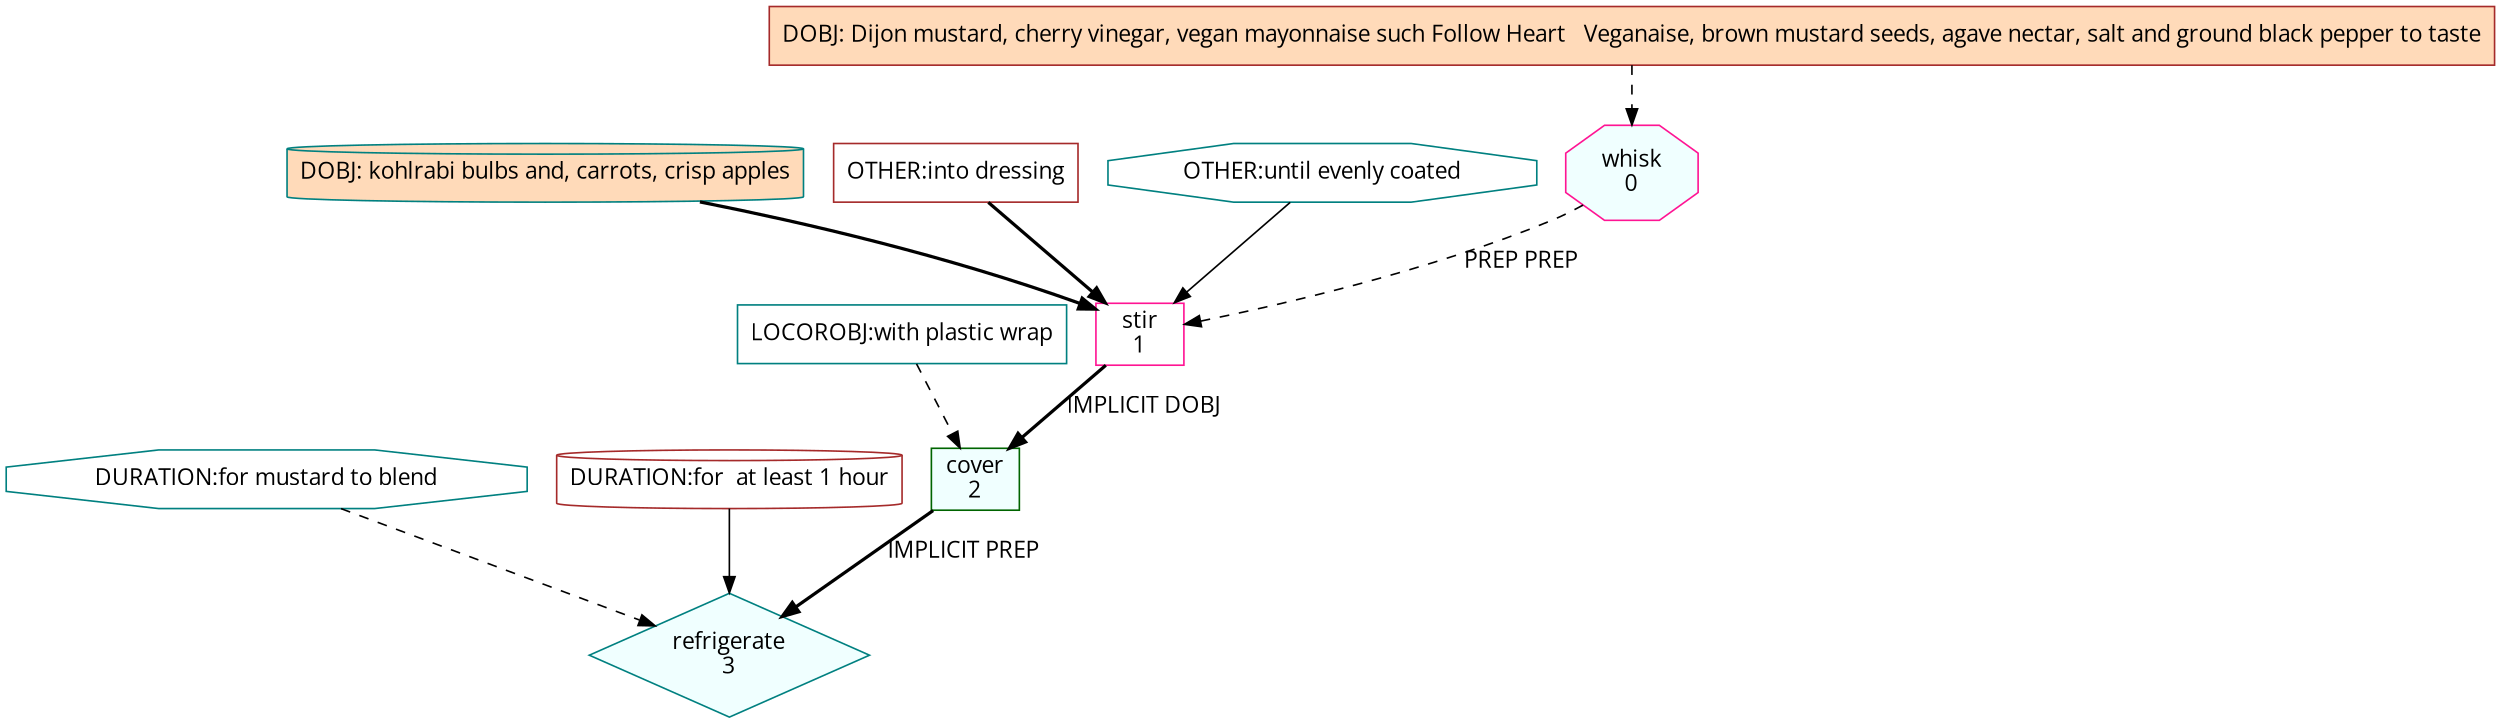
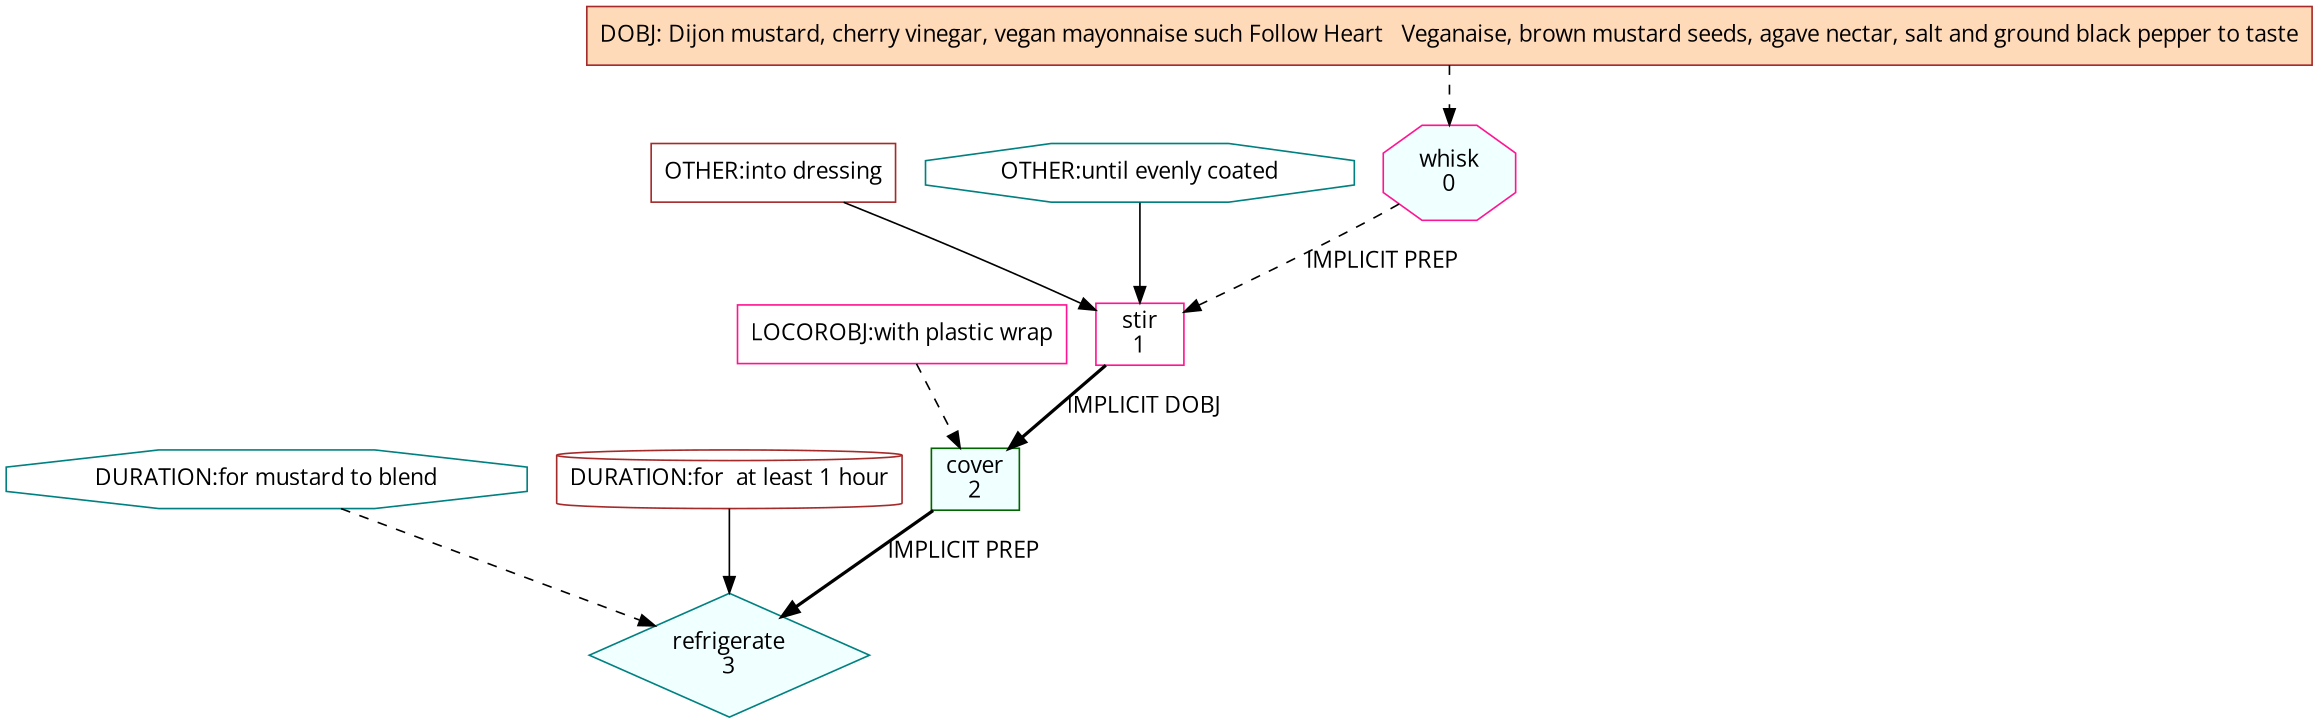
(545, 173) -> none
(1041, 247) -> (963, 251)
(1521, 262) -> (1383, 262)
(902, 334) -> (902, 334)
